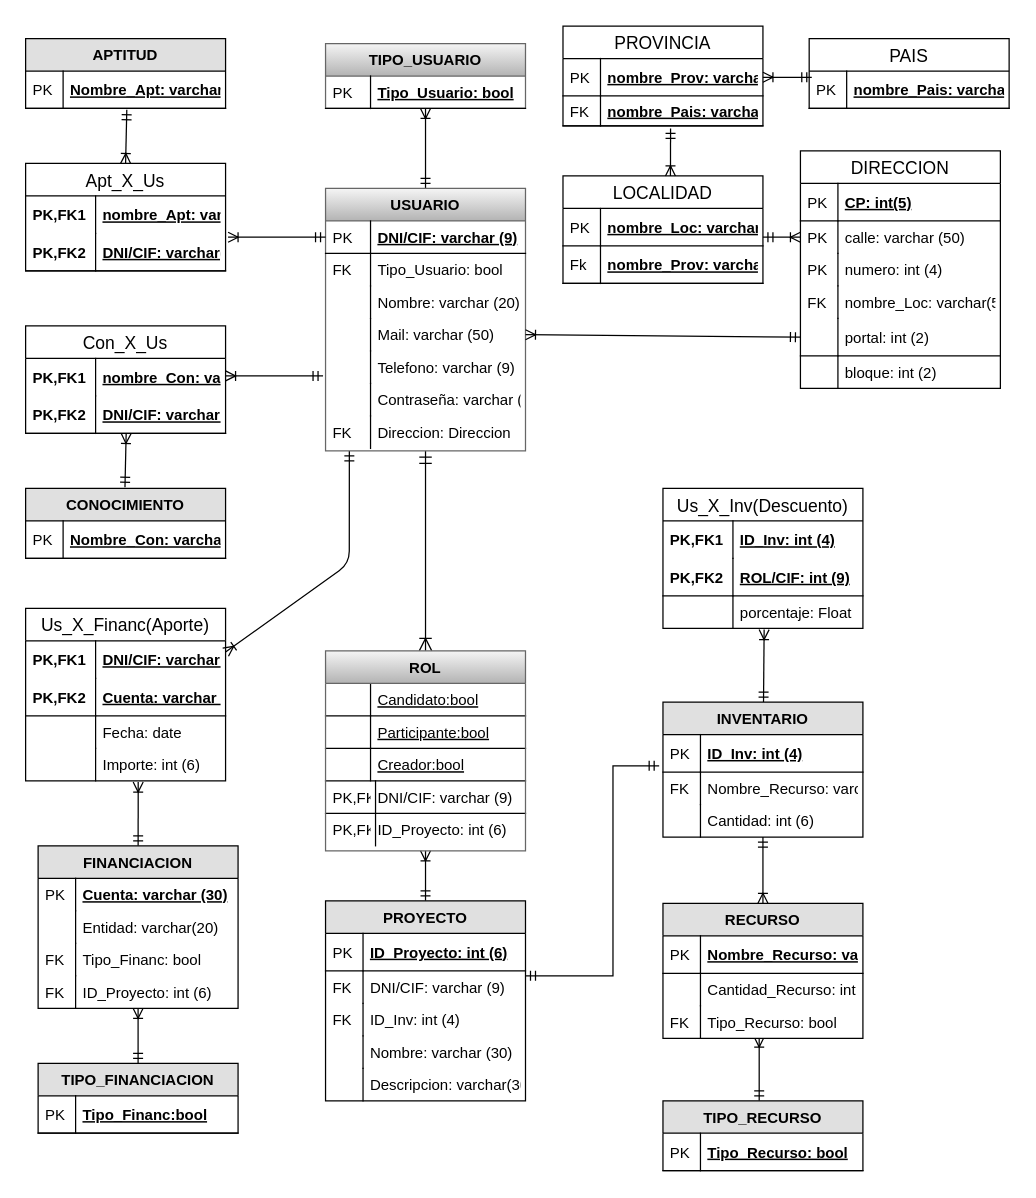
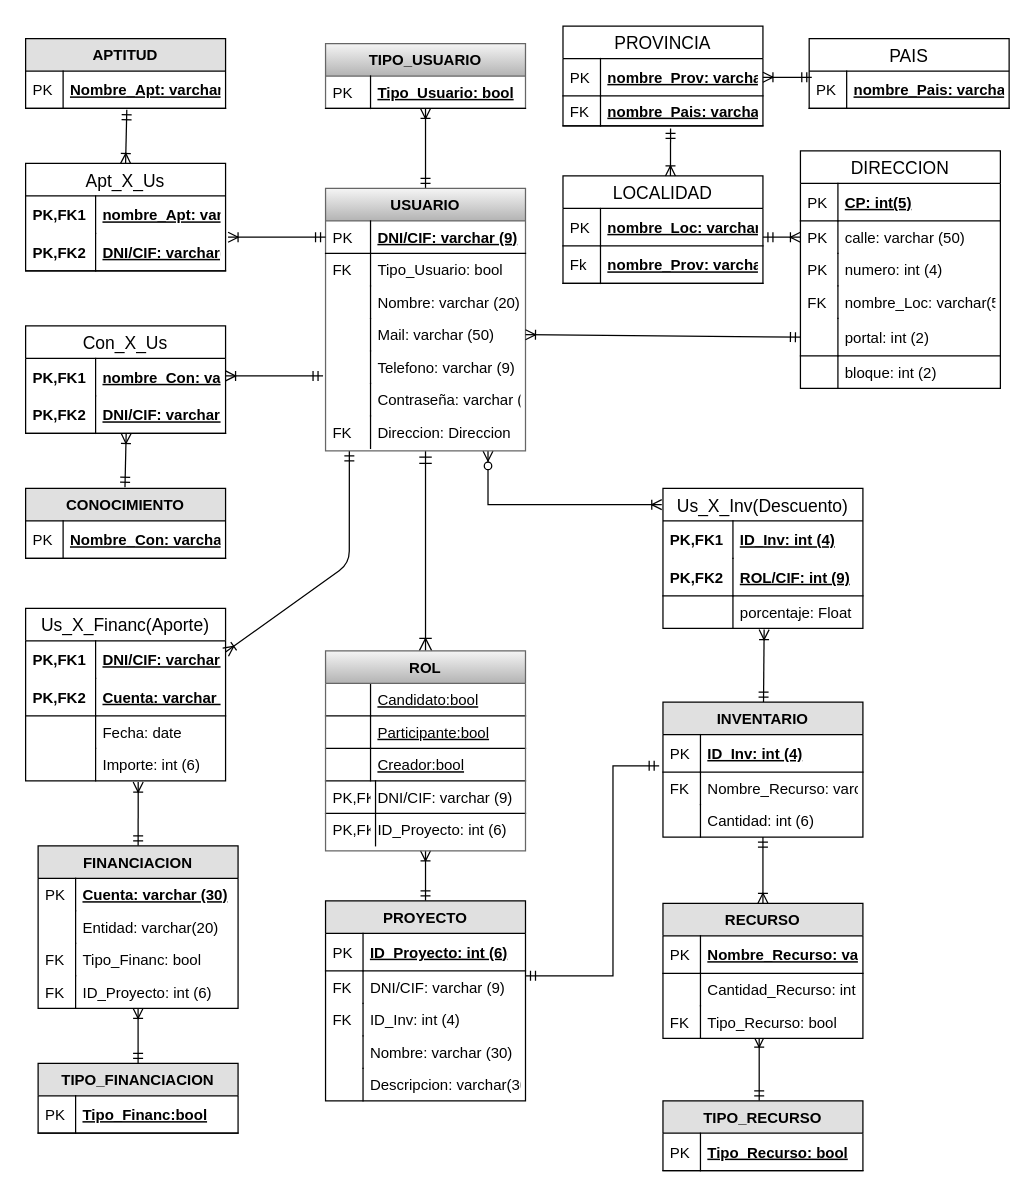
none -> (549, 504)
